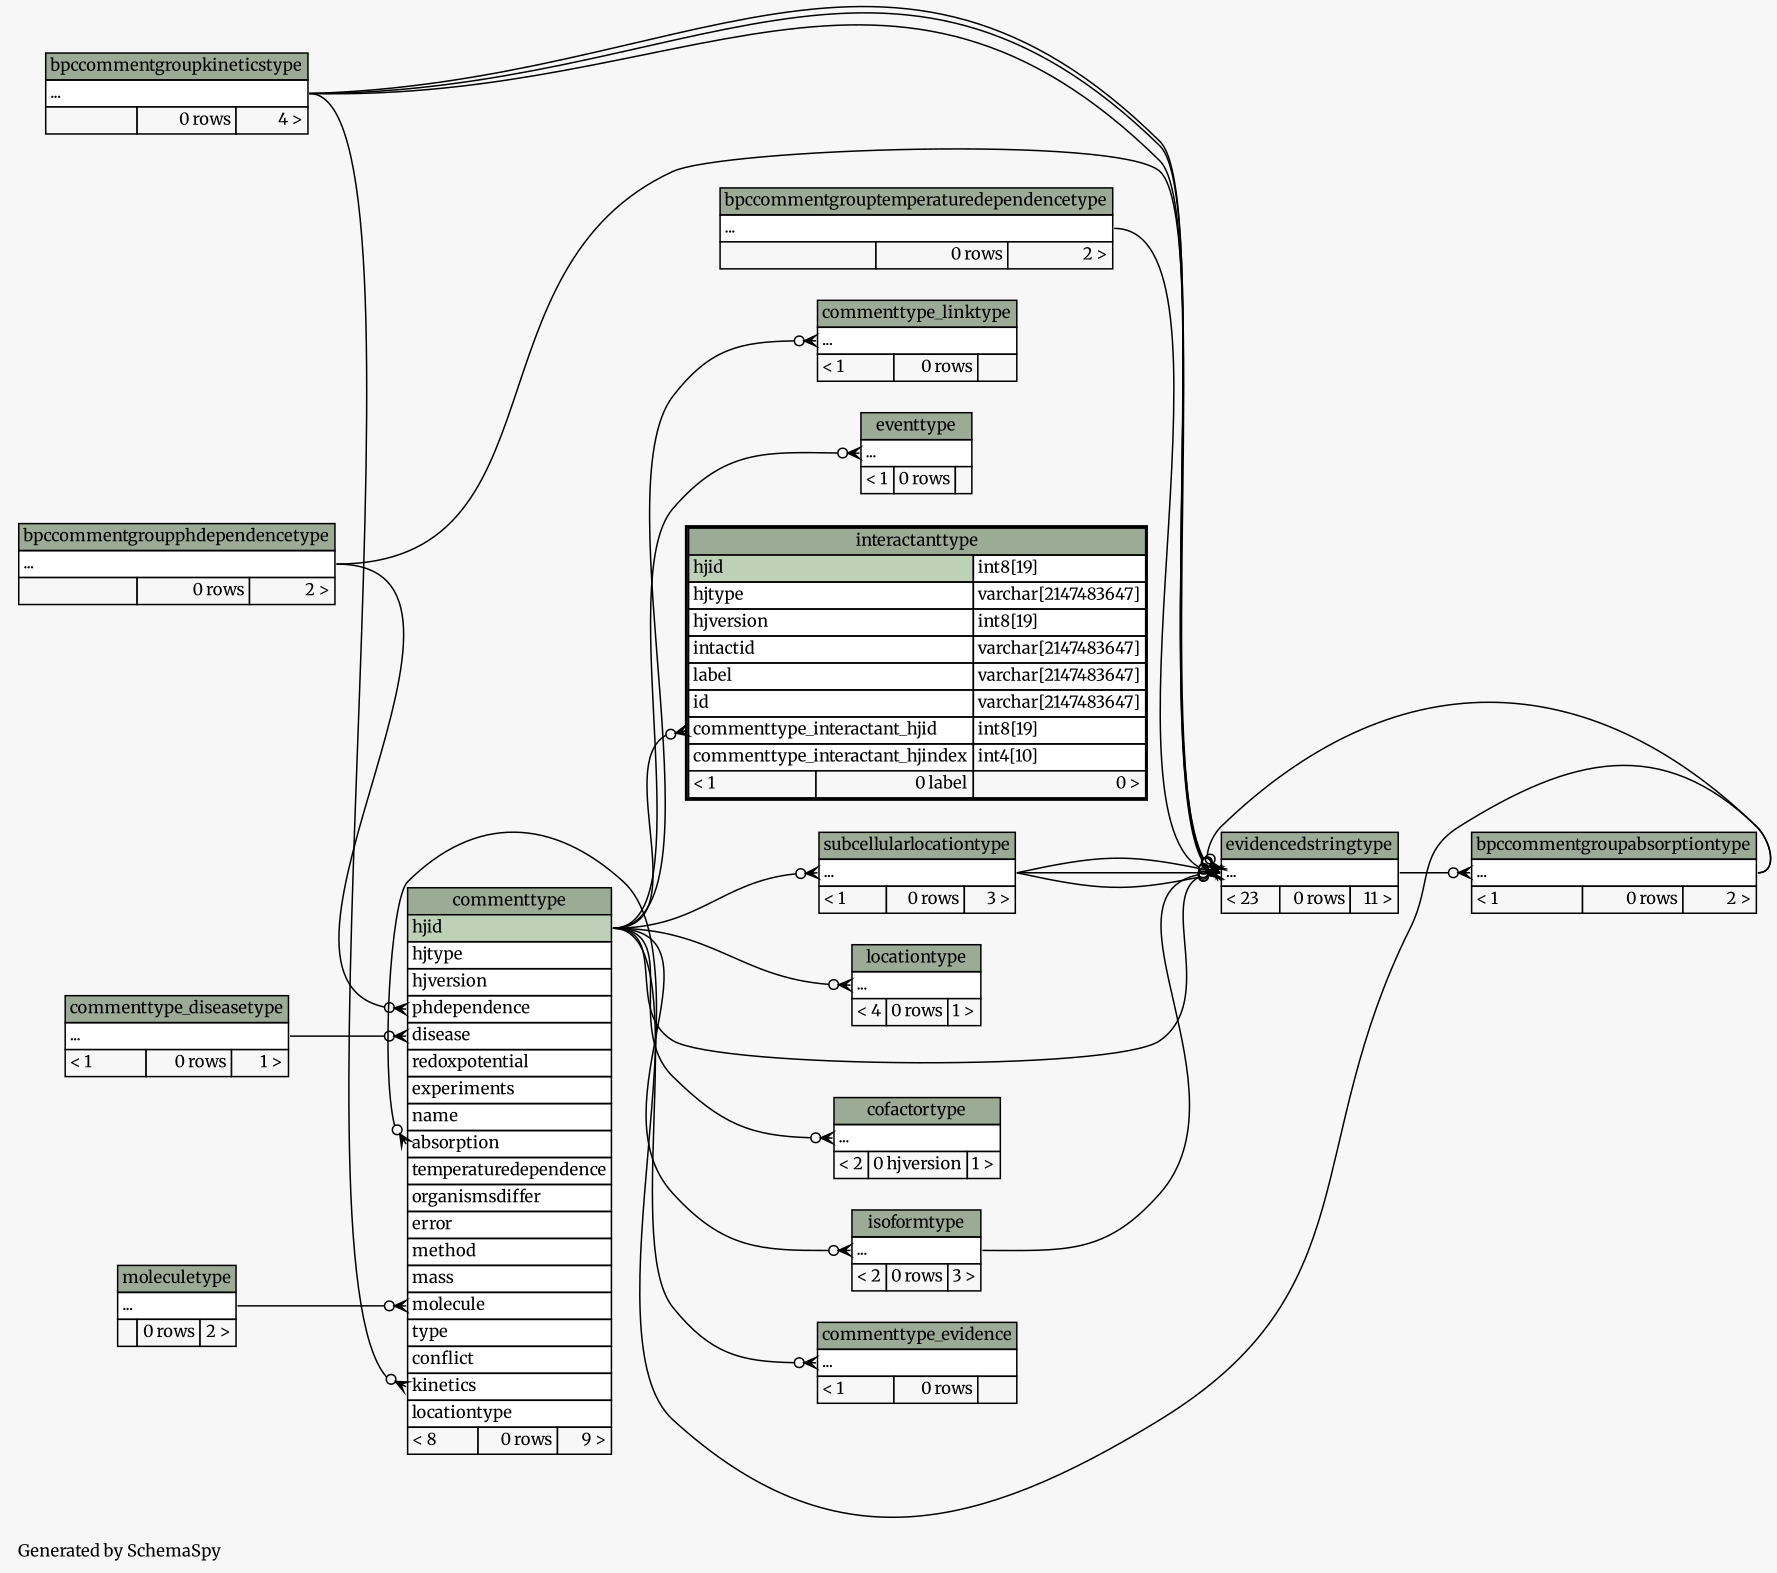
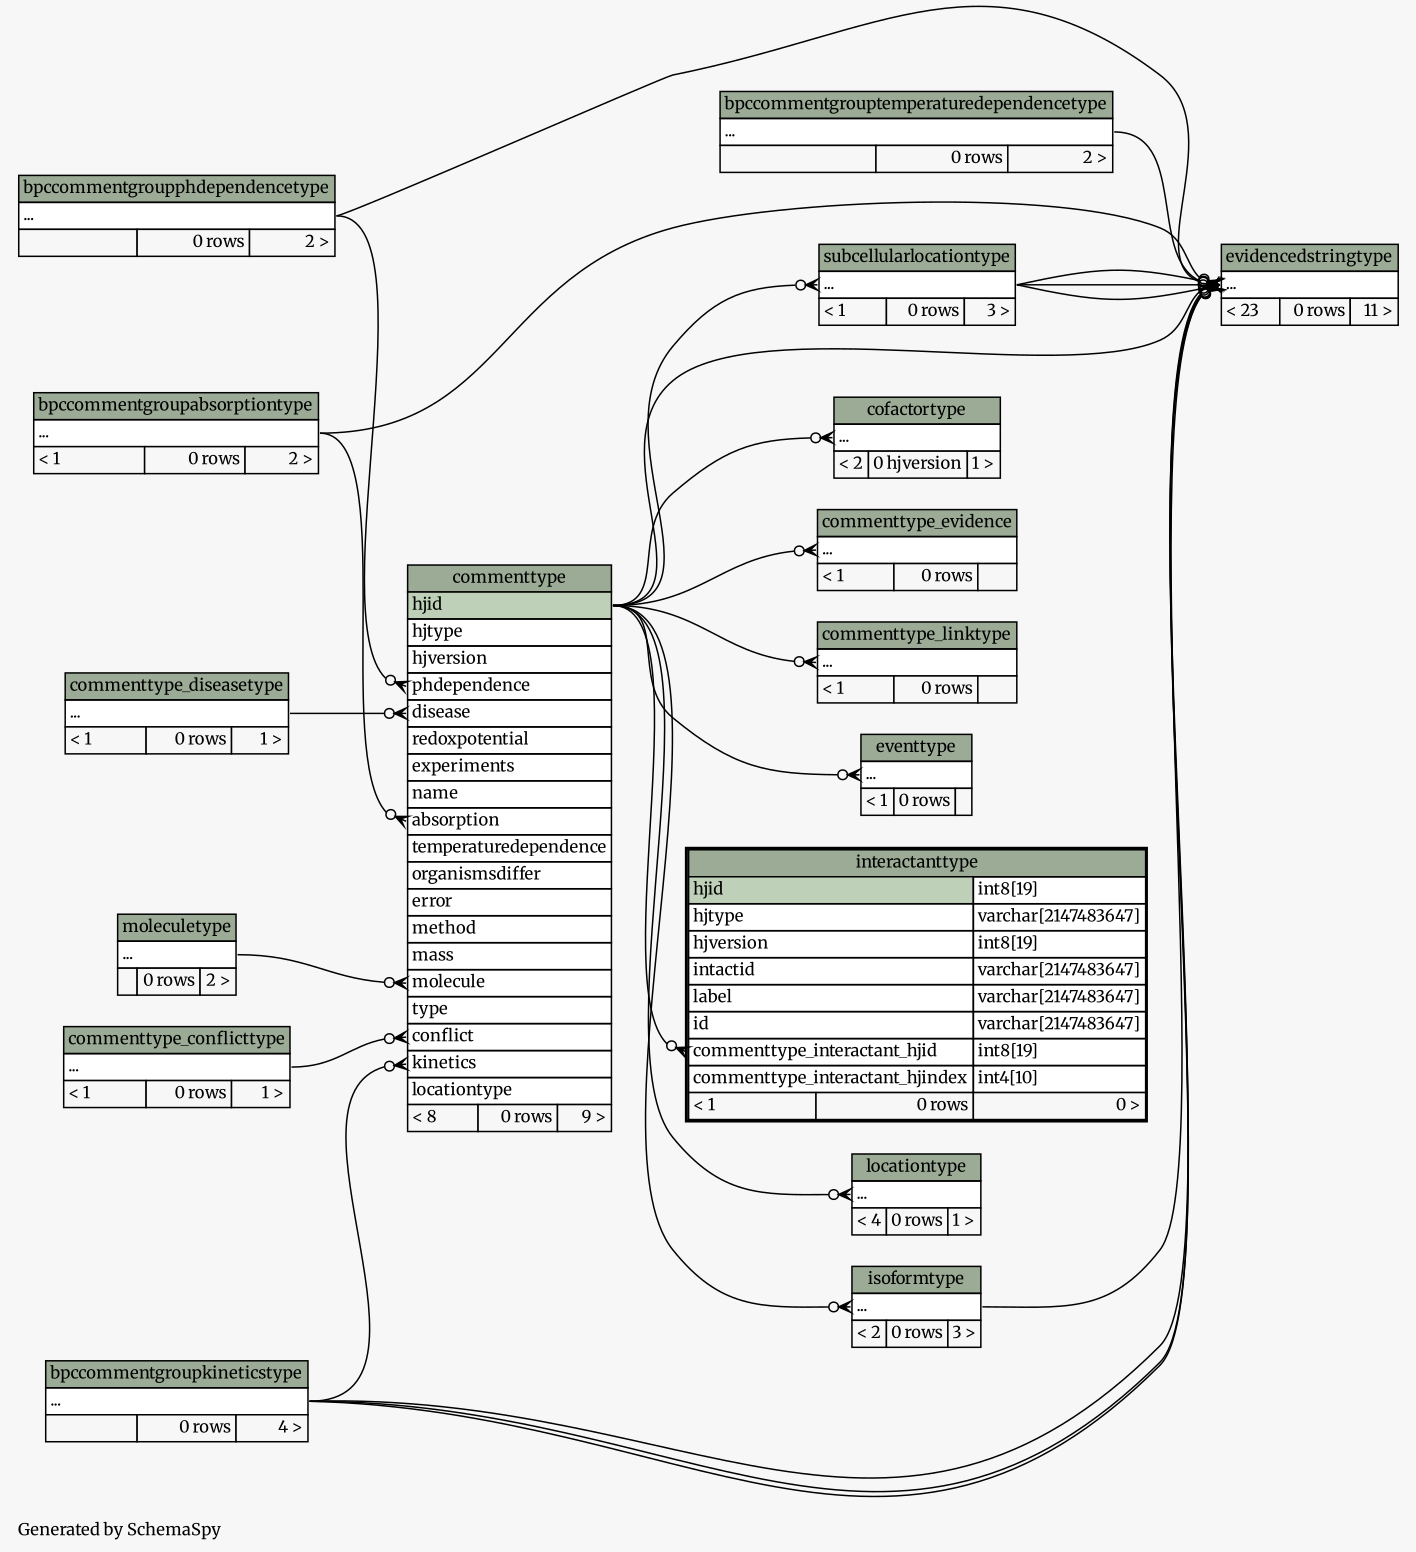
(942, 784) -> (943, 1105)
(1417, 873) -> none
none -> (176, 1067)
